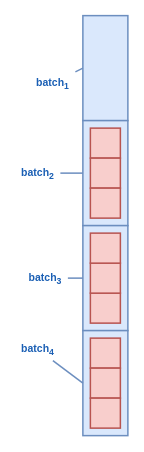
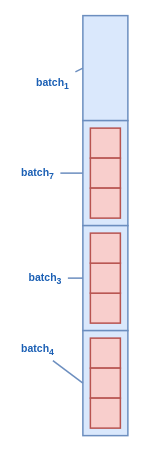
(38, 173) -> (38, 173)
